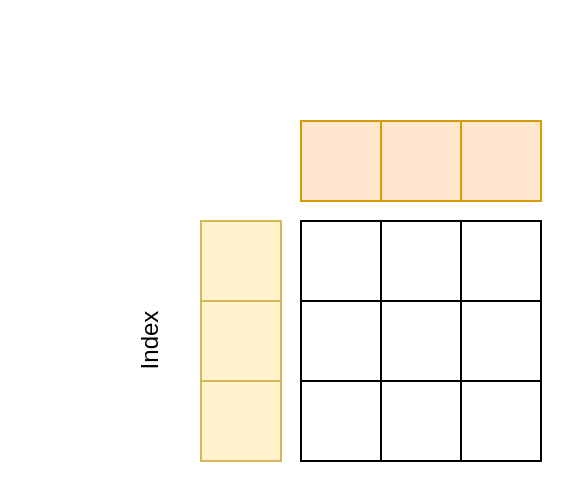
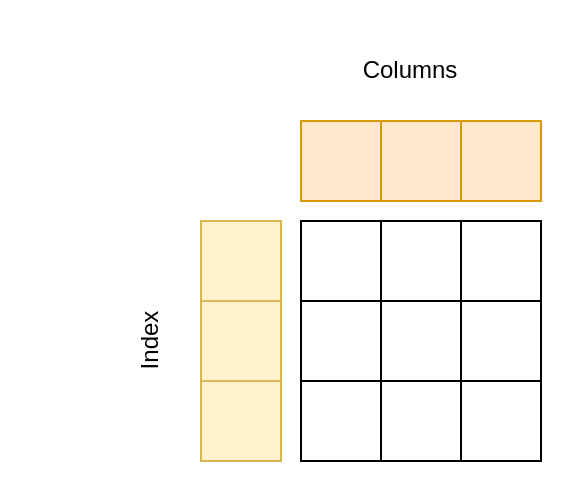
none -> (411, 71)
